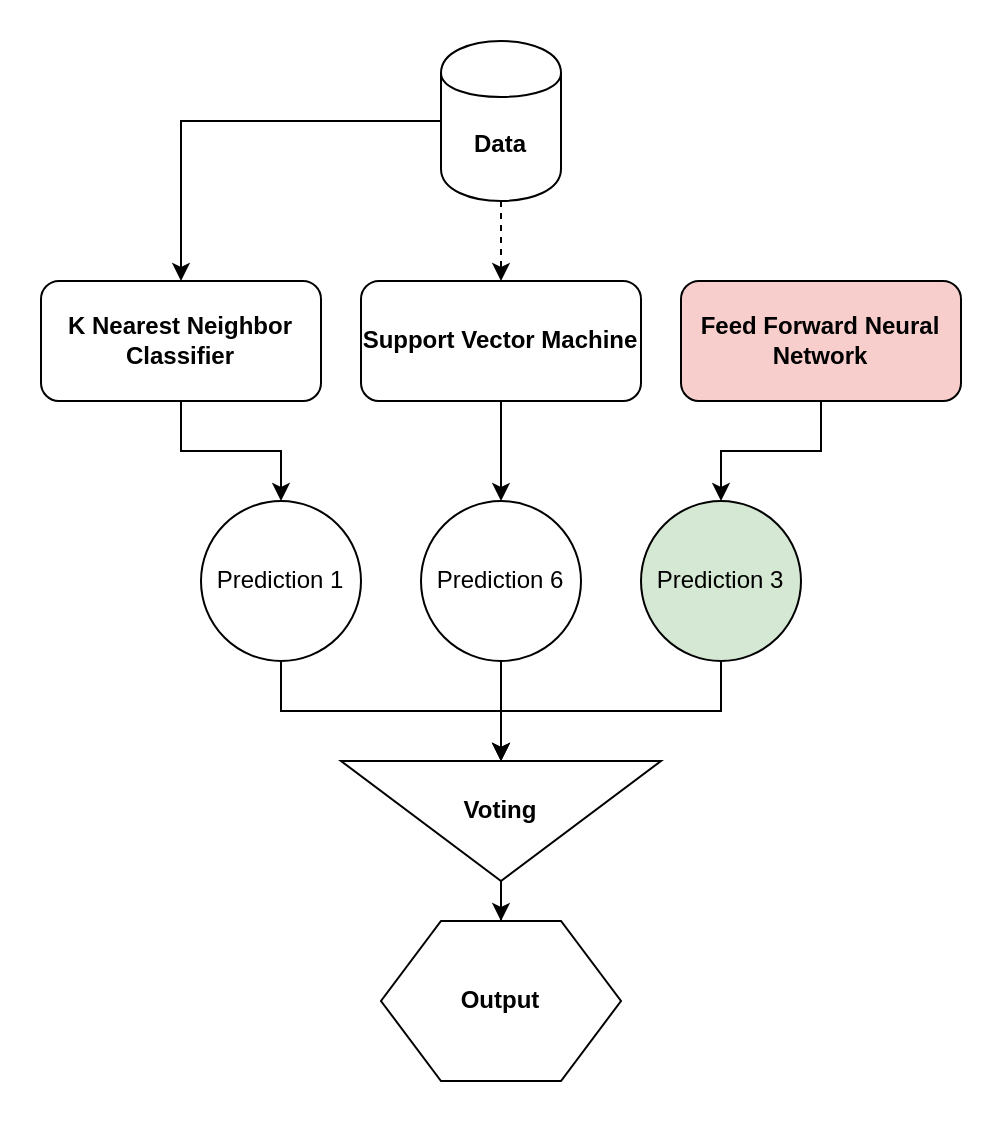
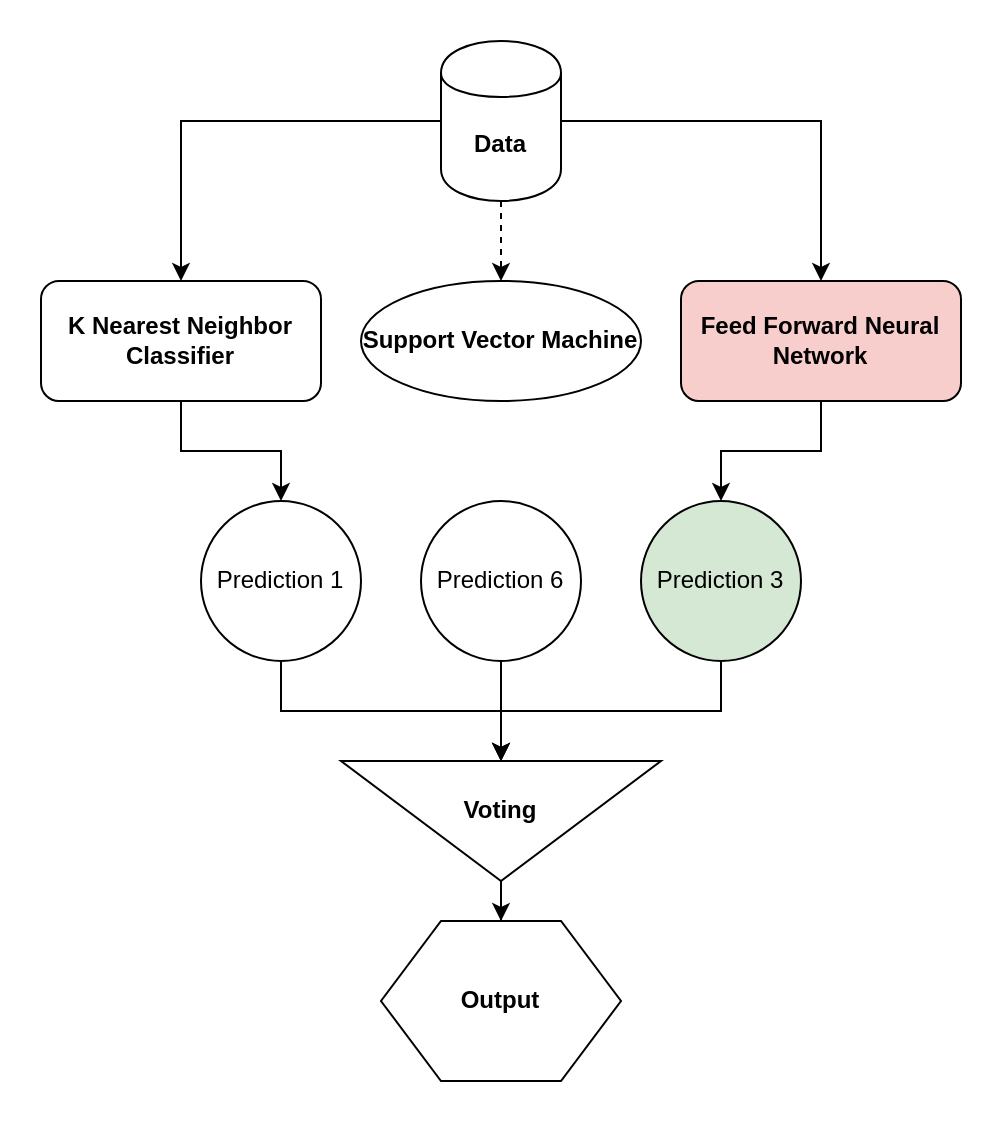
none -> (764, 121)
(501, 341) -> (501, 341)
(501, 444) -> none
